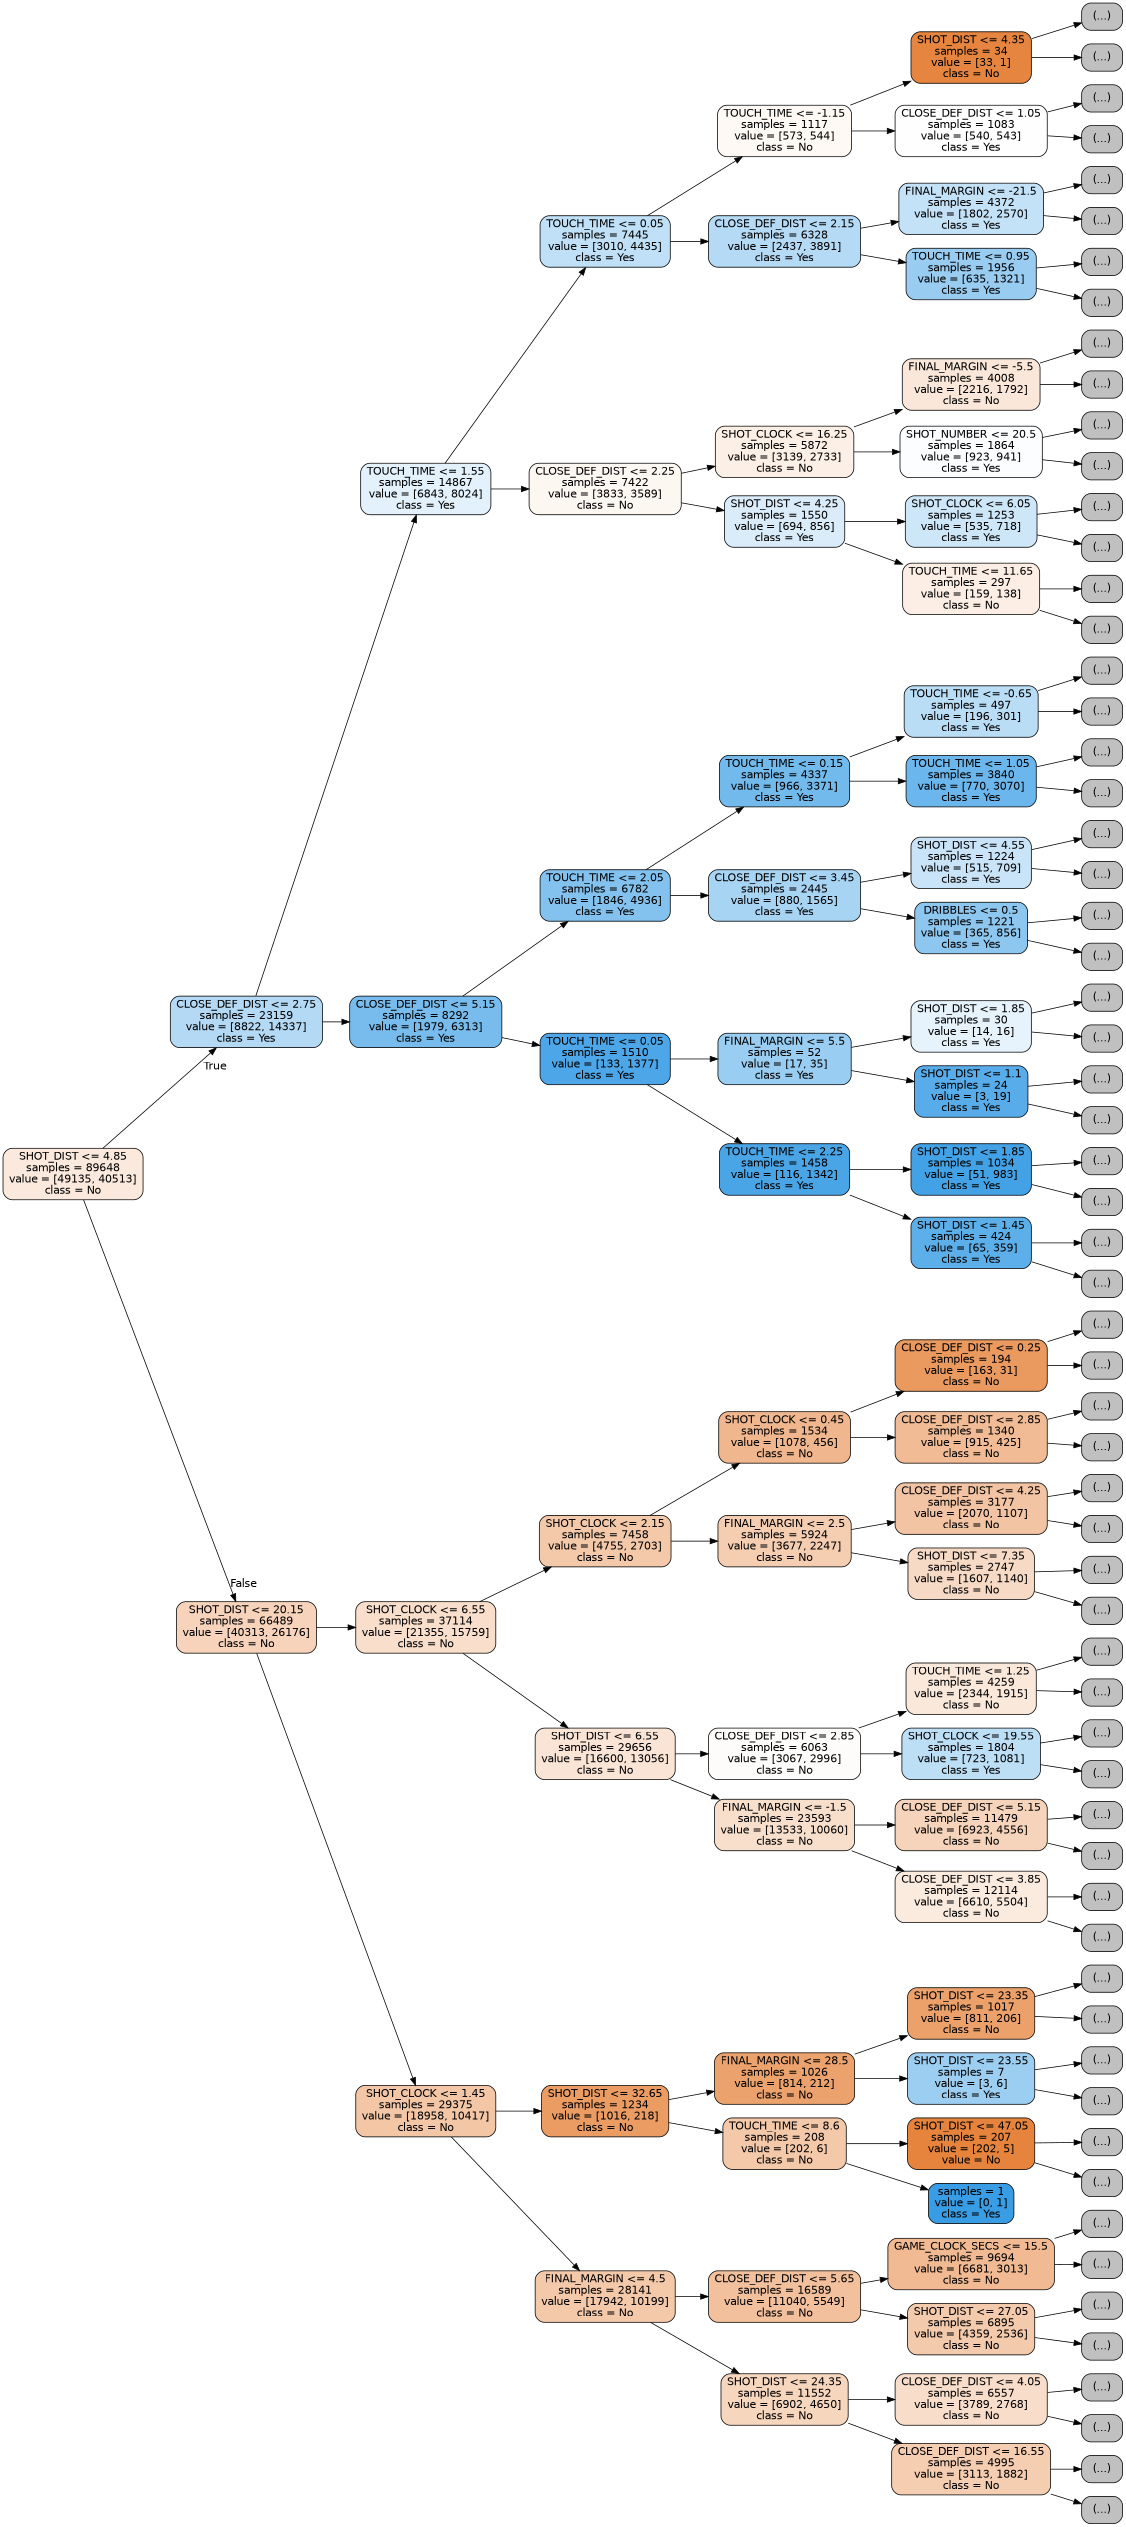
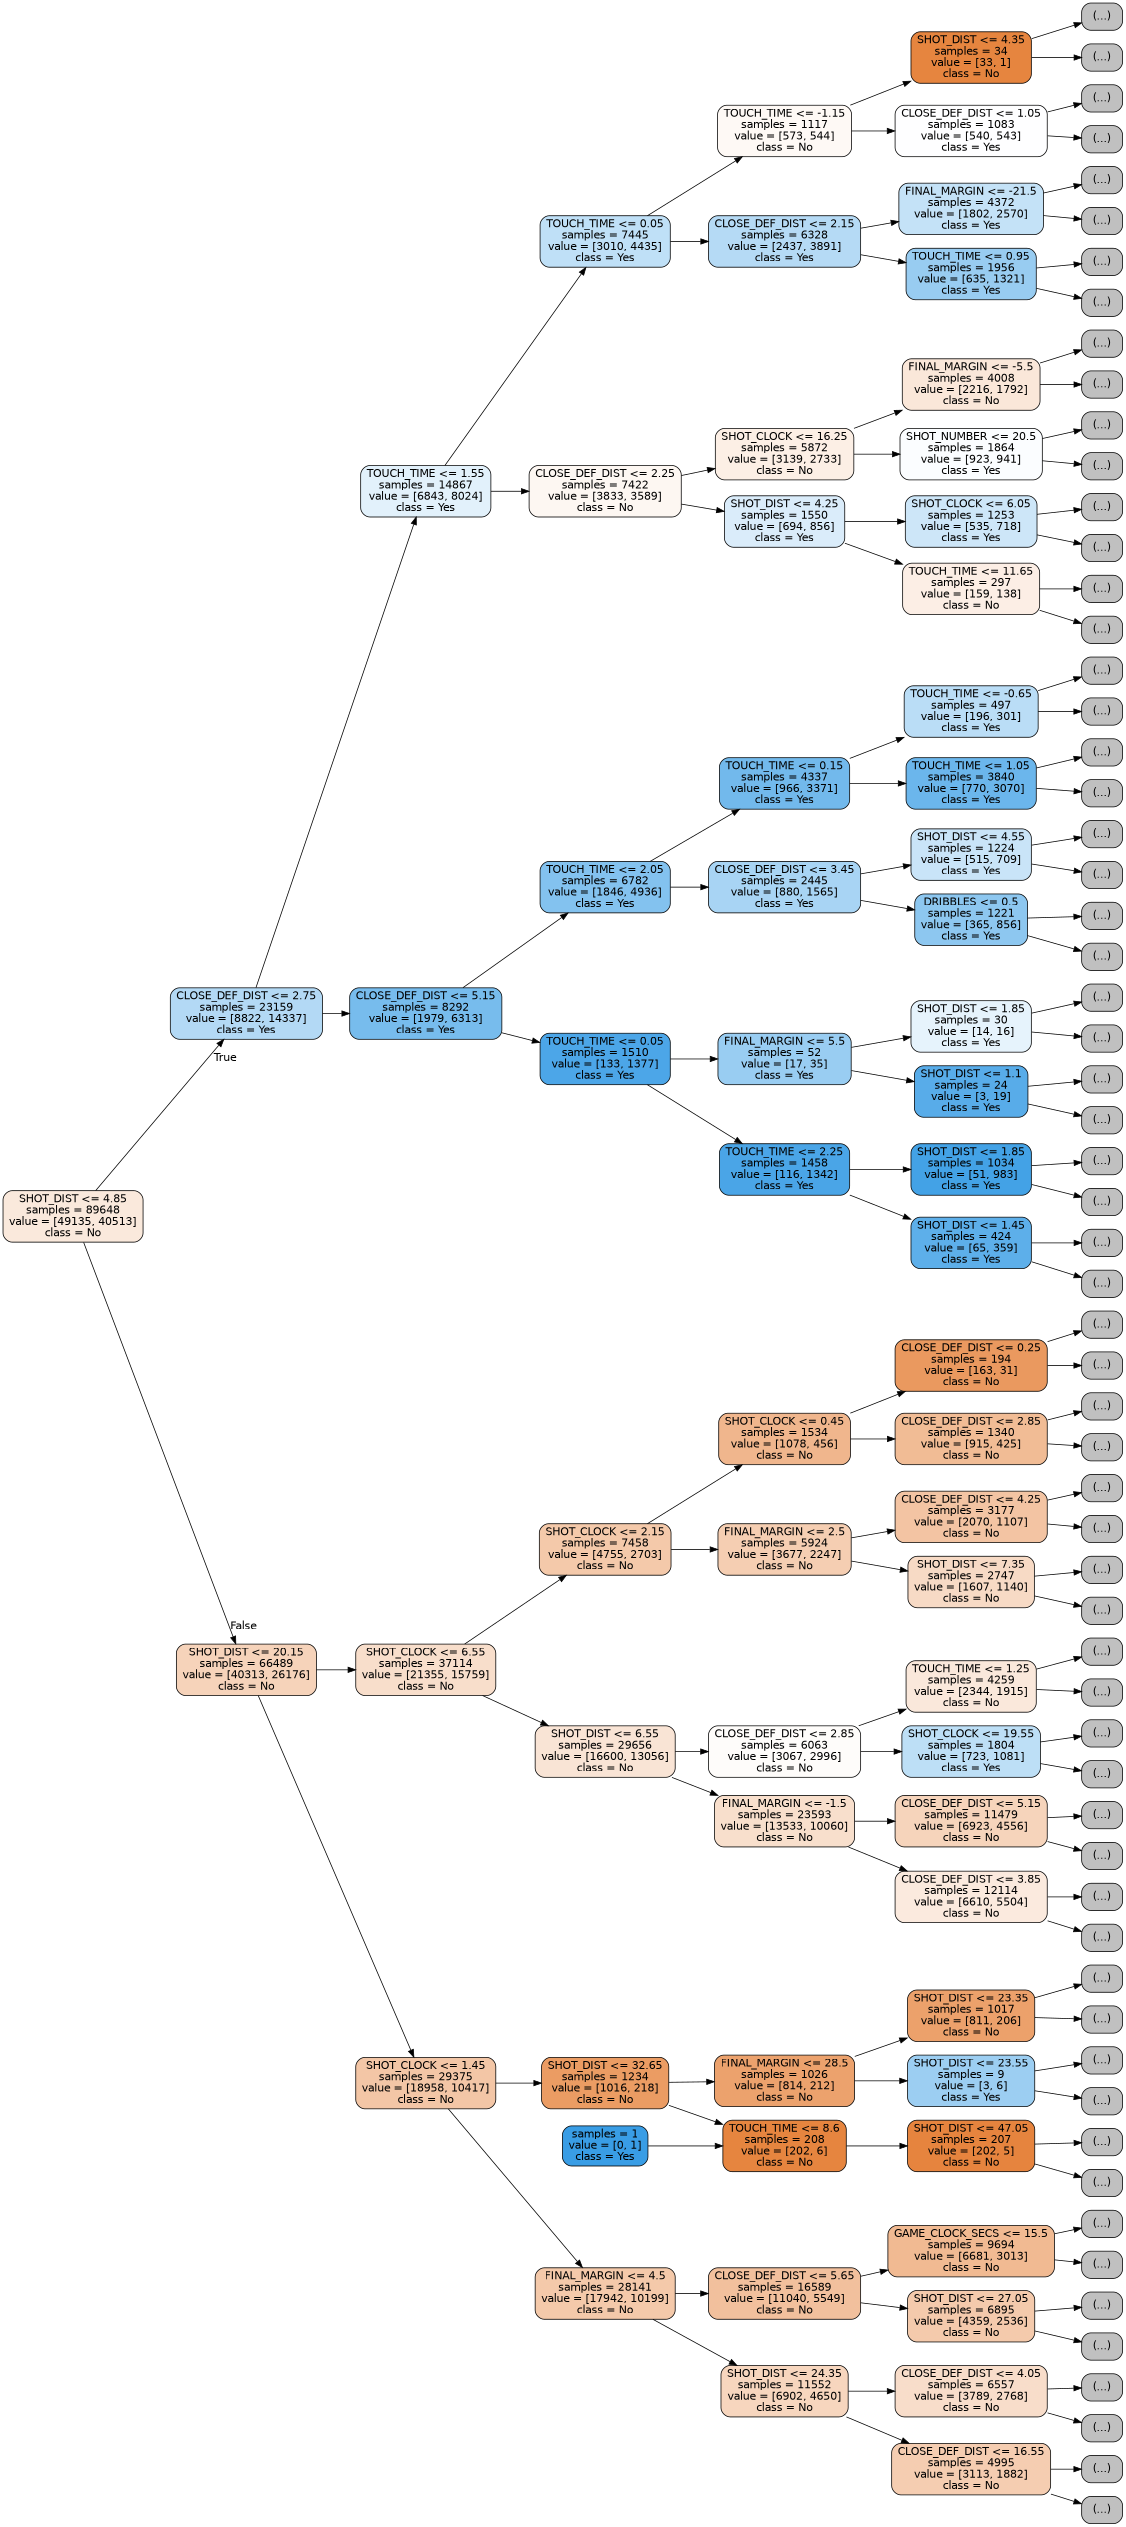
(971, 2079) -> (971, 2081)
(785, 2144) -> (785, 2146)
(971, 2144) -> (971, 2146)
(884, 2175) -> (682, 2146)
